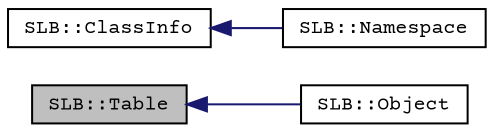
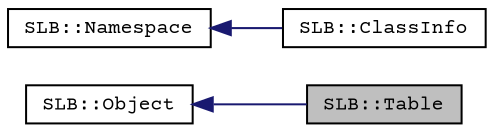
(257, 28) -> (257, 28)
(254, 104) -> (260, 104)
